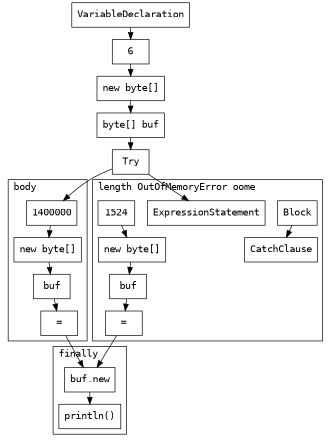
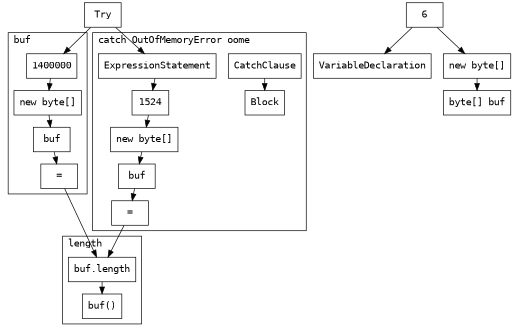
(131, 30) -> (401, 38)
none -> (154, 81)
(131, 140) -> none
(25, 187) -> (22, 40)
(177, 187) -> (174, 40)
(291, 228) -> (265, 81)
(78, 354) -> (85, 244)
(90, 380) -> (102, 270)
(90, 416) -> (102, 306)
